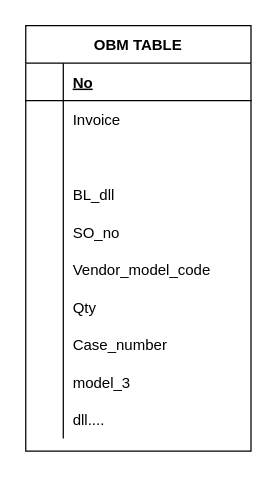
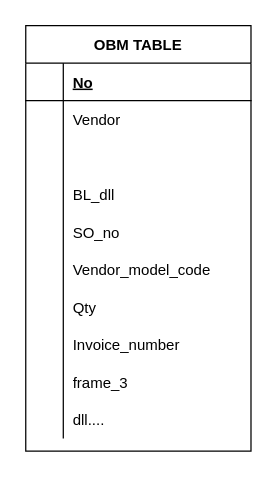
(100, 120) -> (98, 120)
(119, 345) -> (129, 345)
(100, 383) -> (102, 383)
